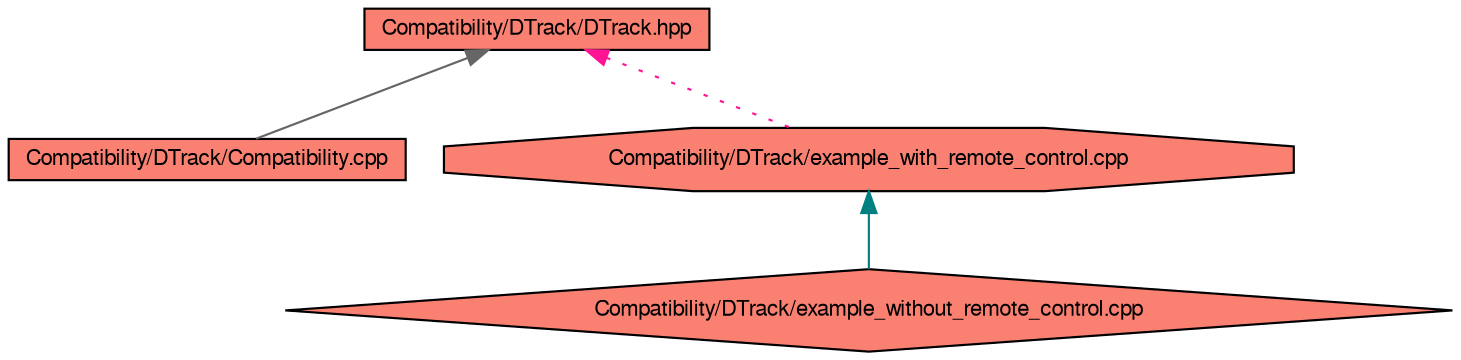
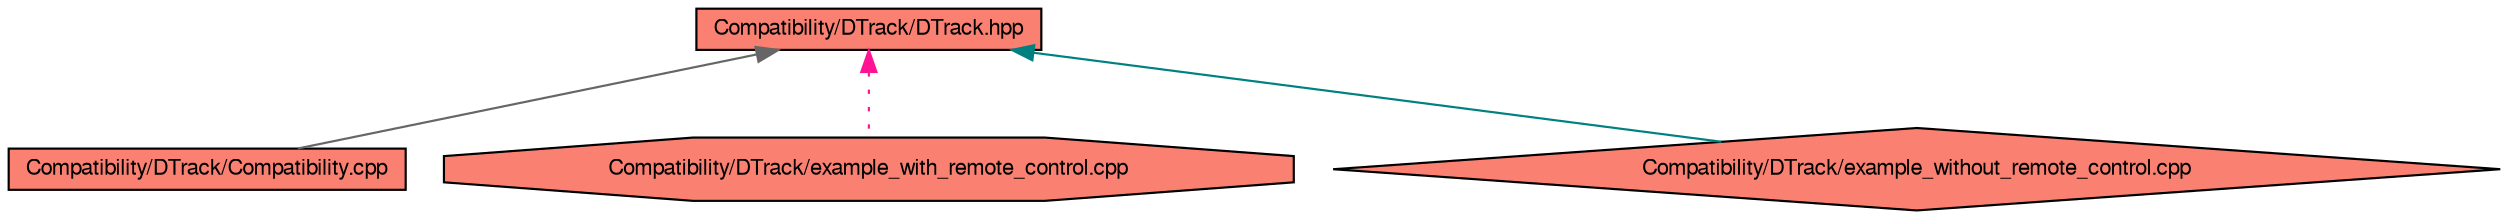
(869, 241) -> (1377, 97)
